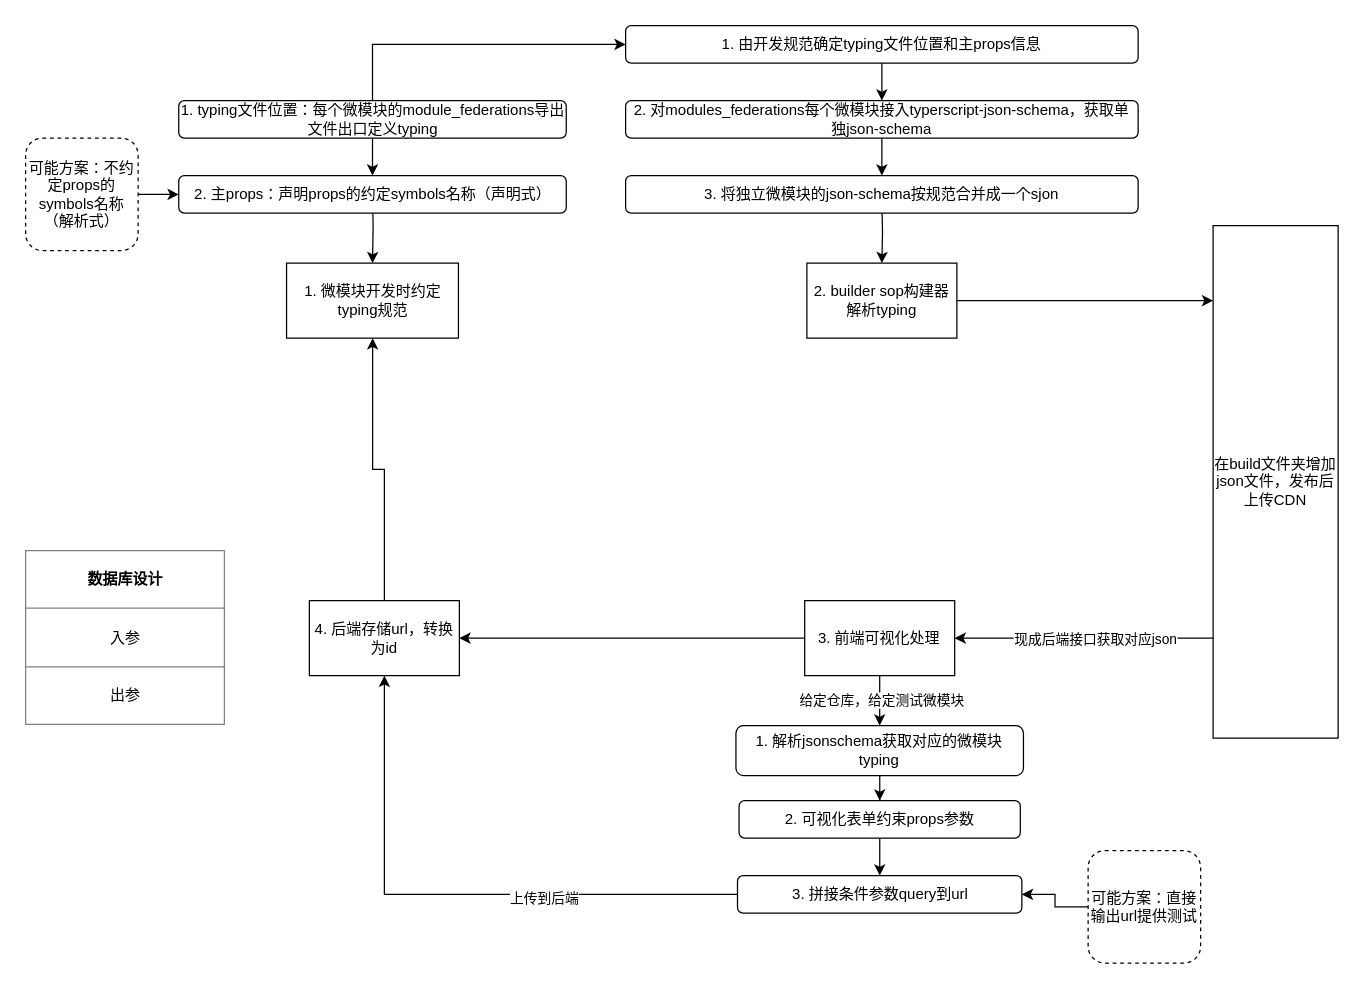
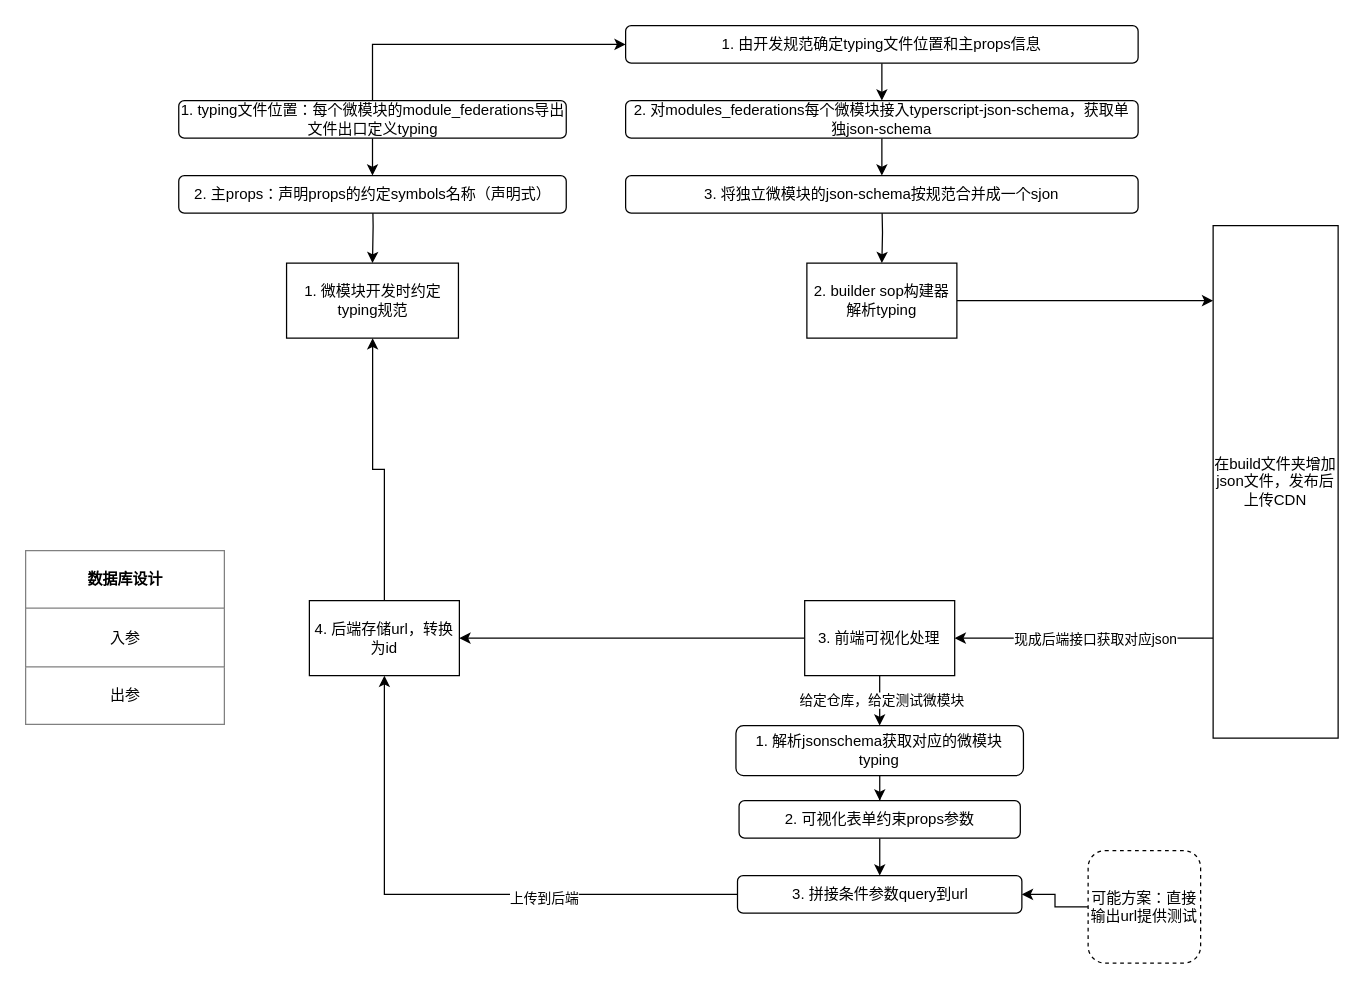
(82, 194) -> none
(163, 194) -> none
